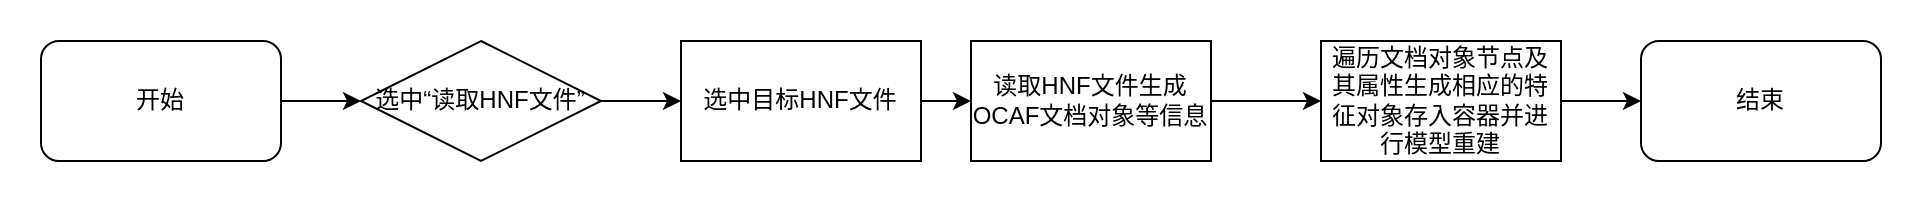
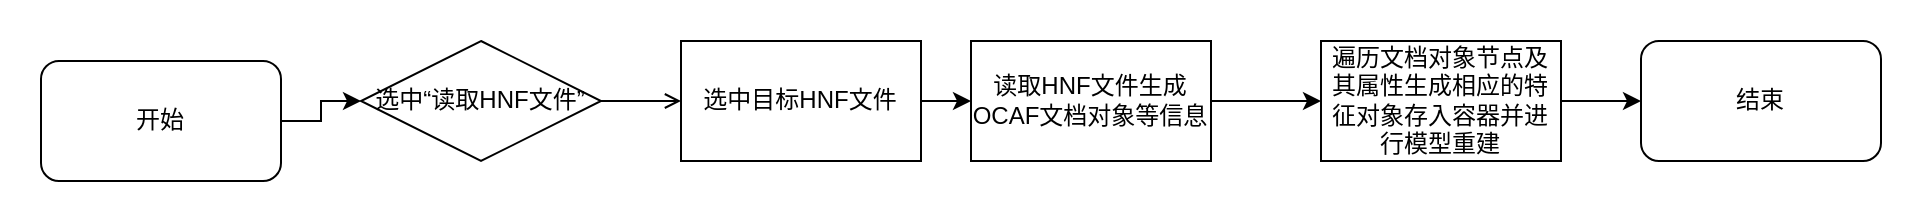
(161, 101) -> (161, 121)
(666, 101) -> (668, 101)
